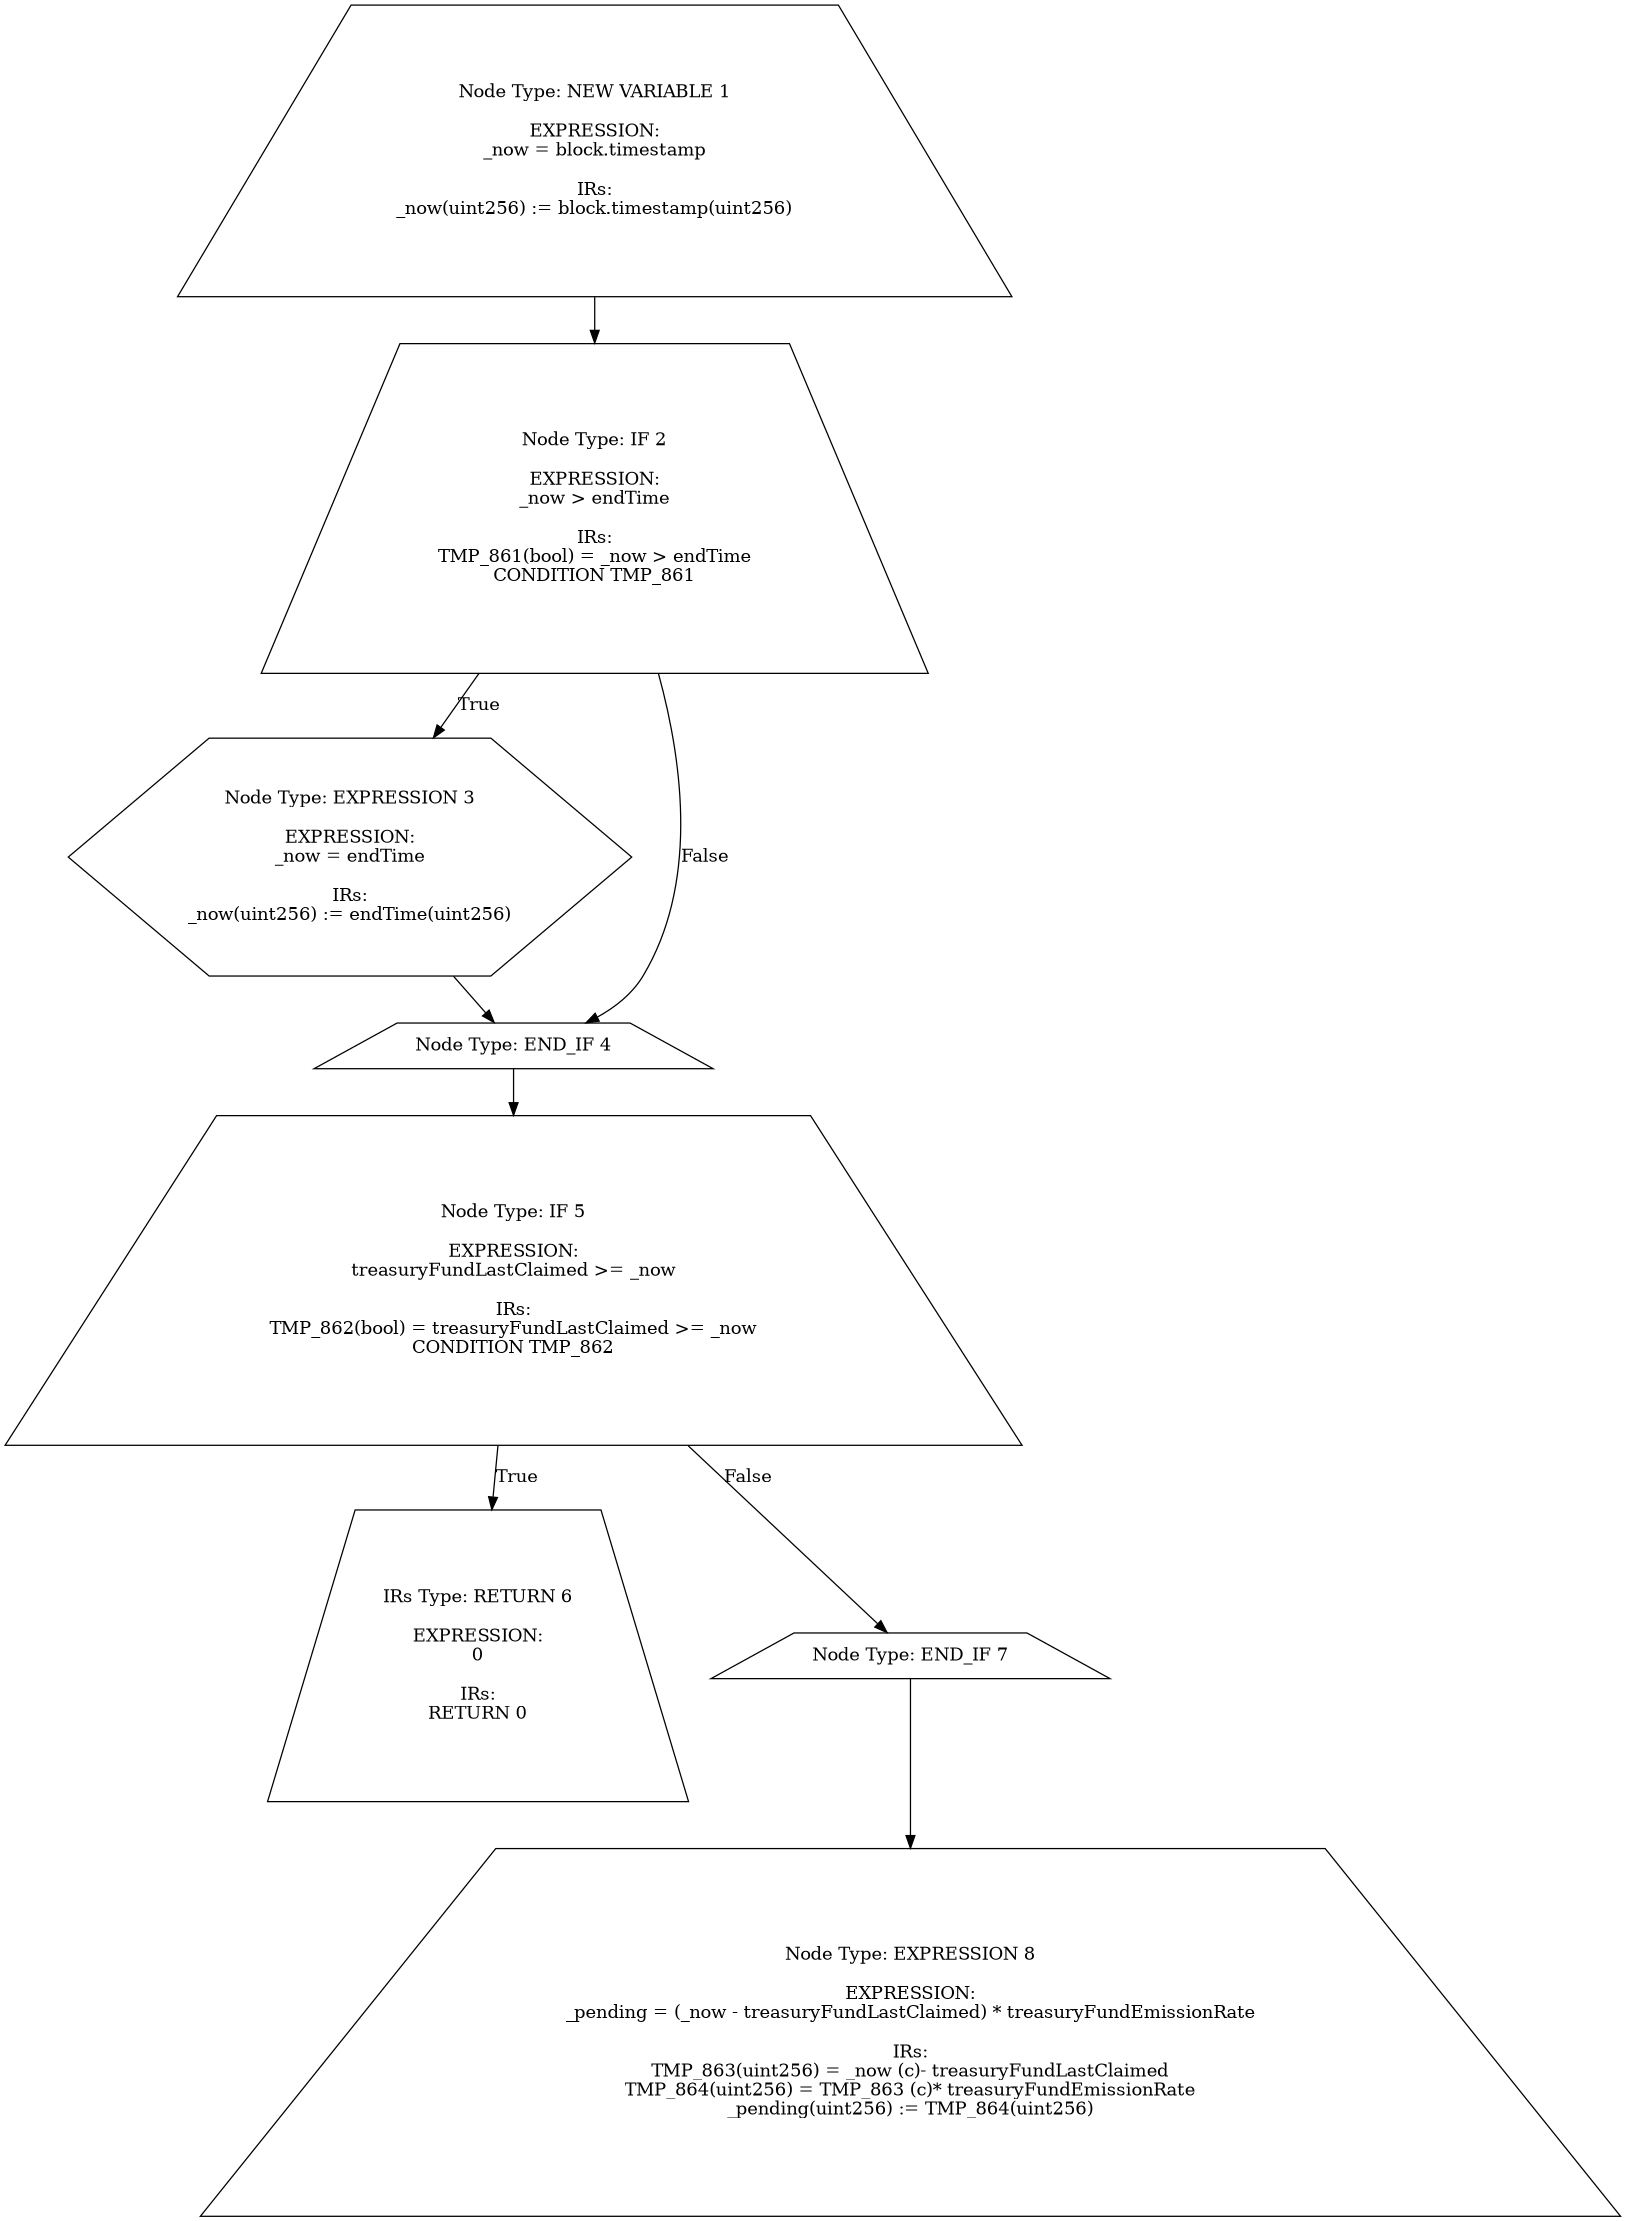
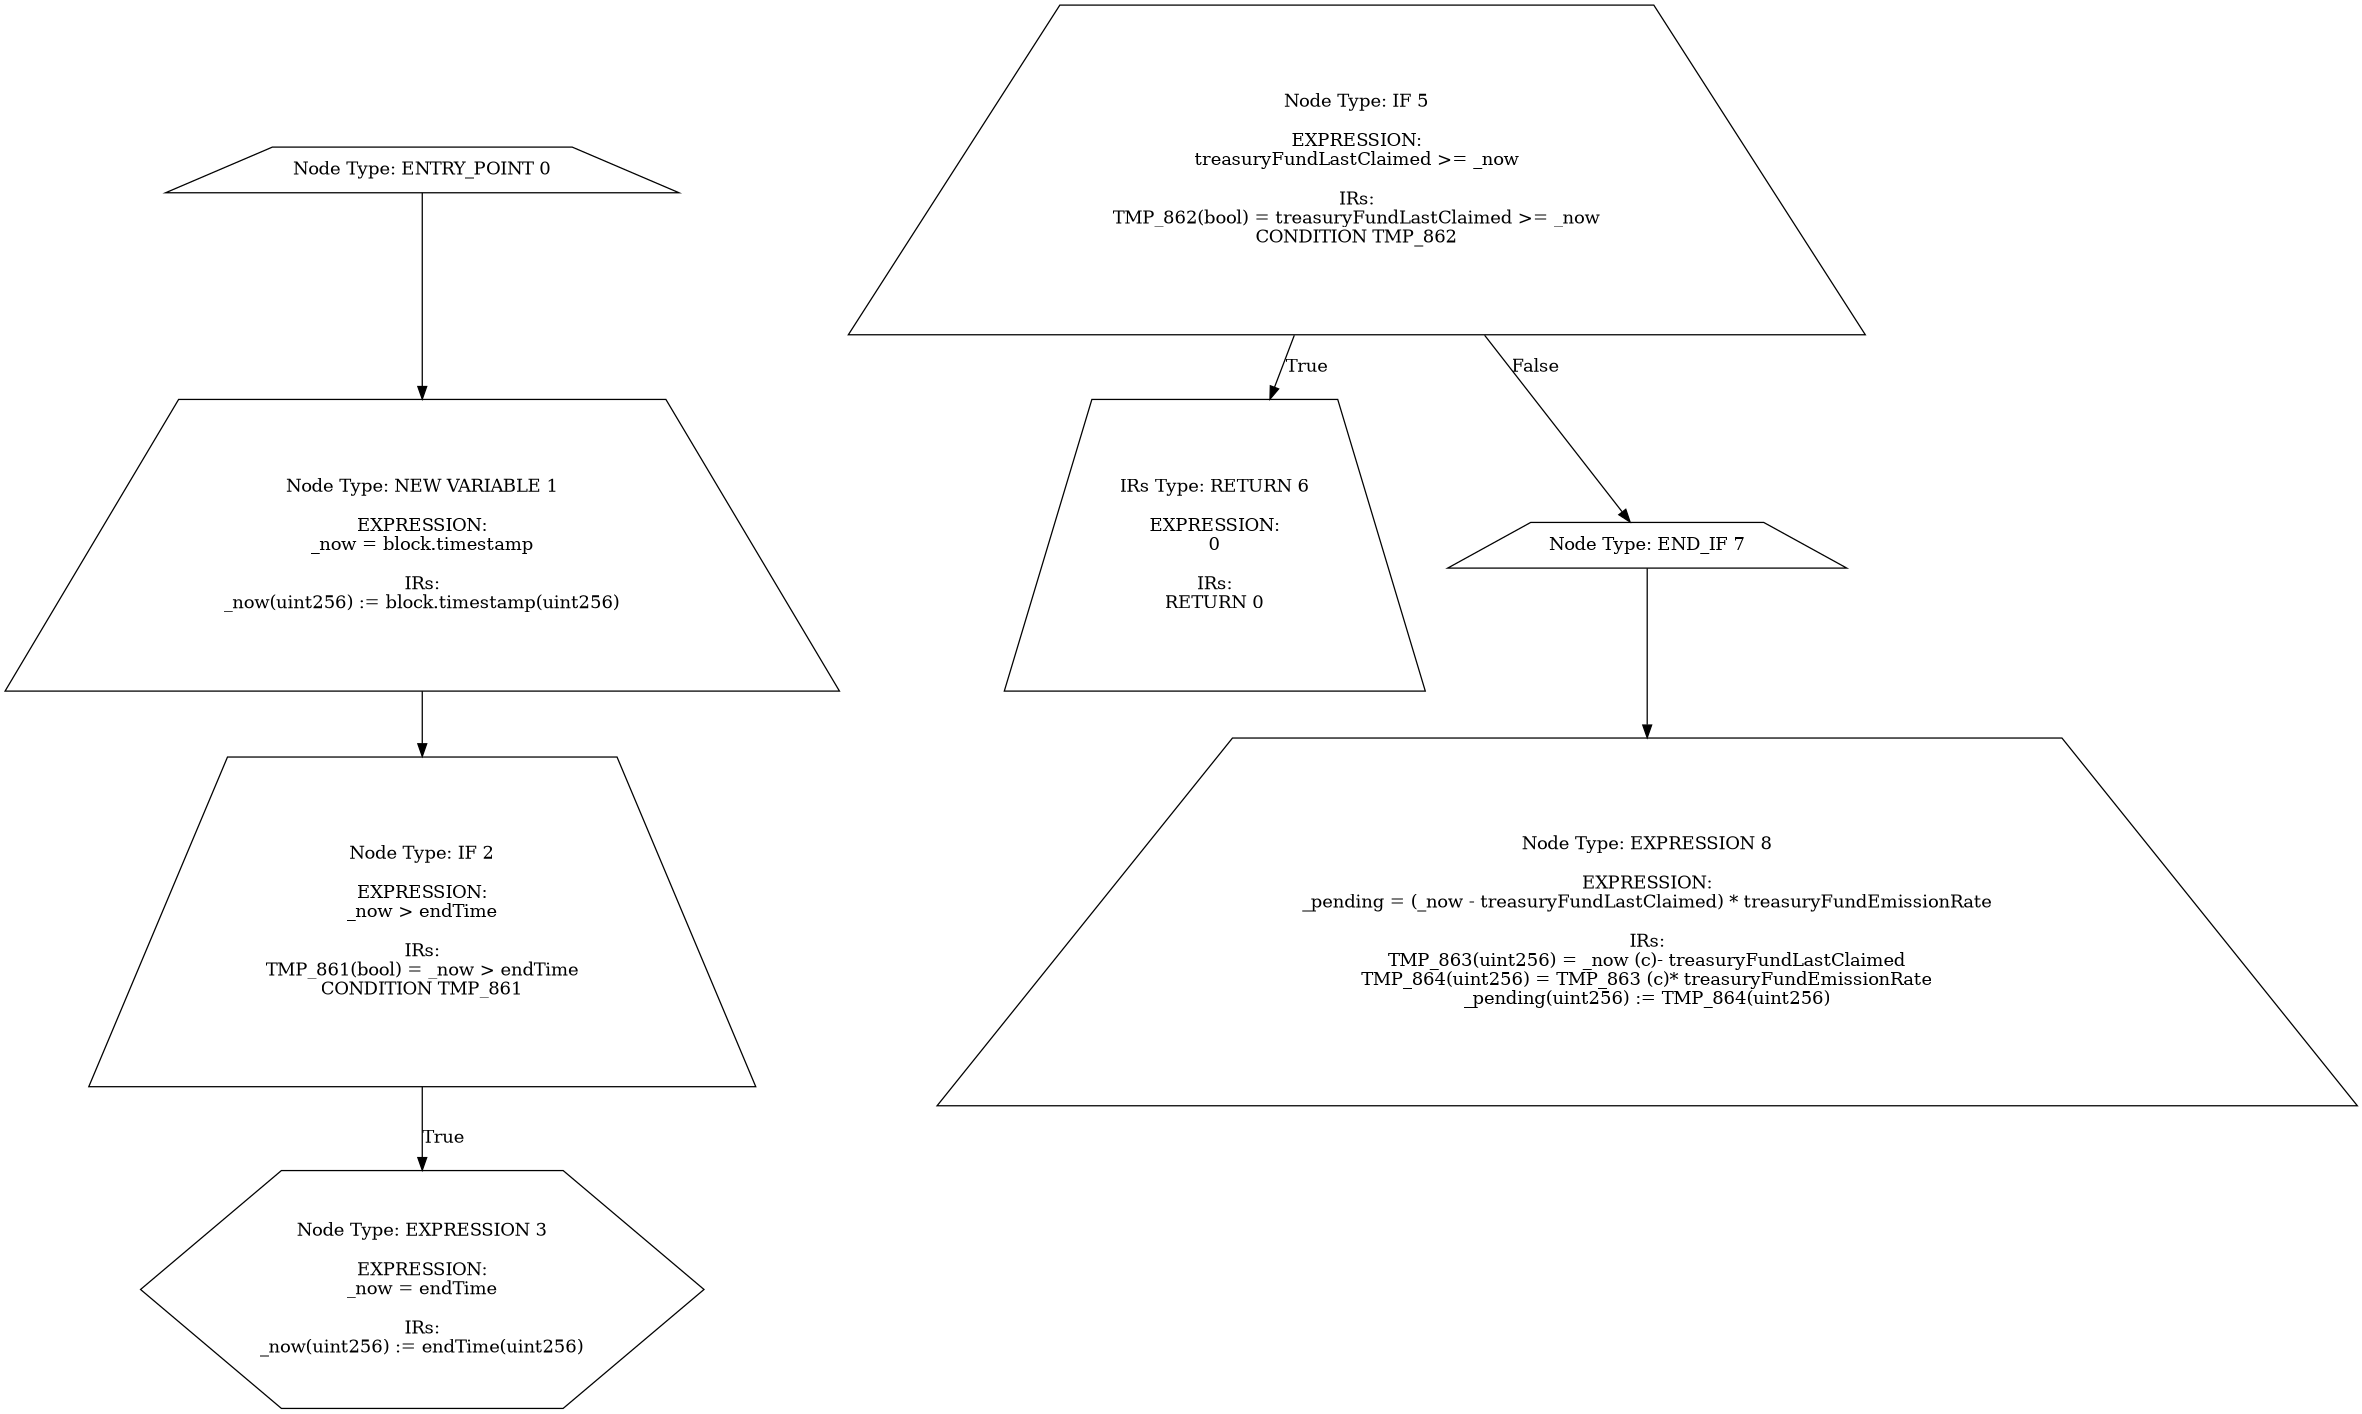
none -> (422, 170)
(514, 1046) -> none
